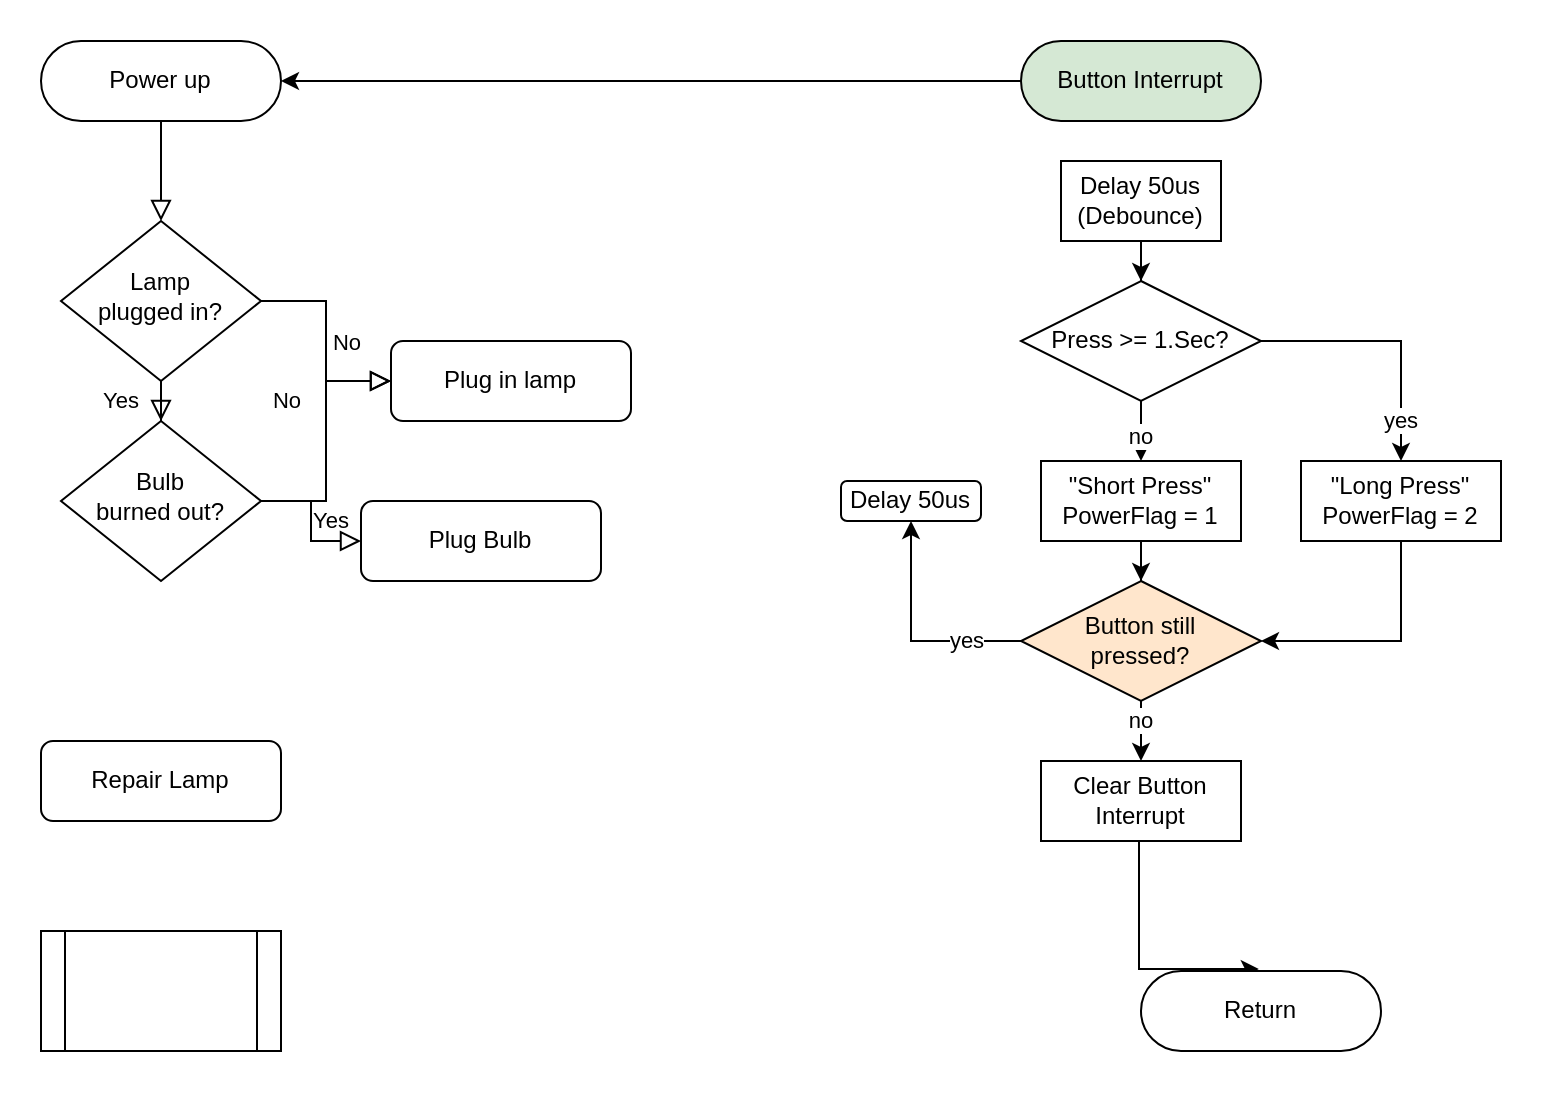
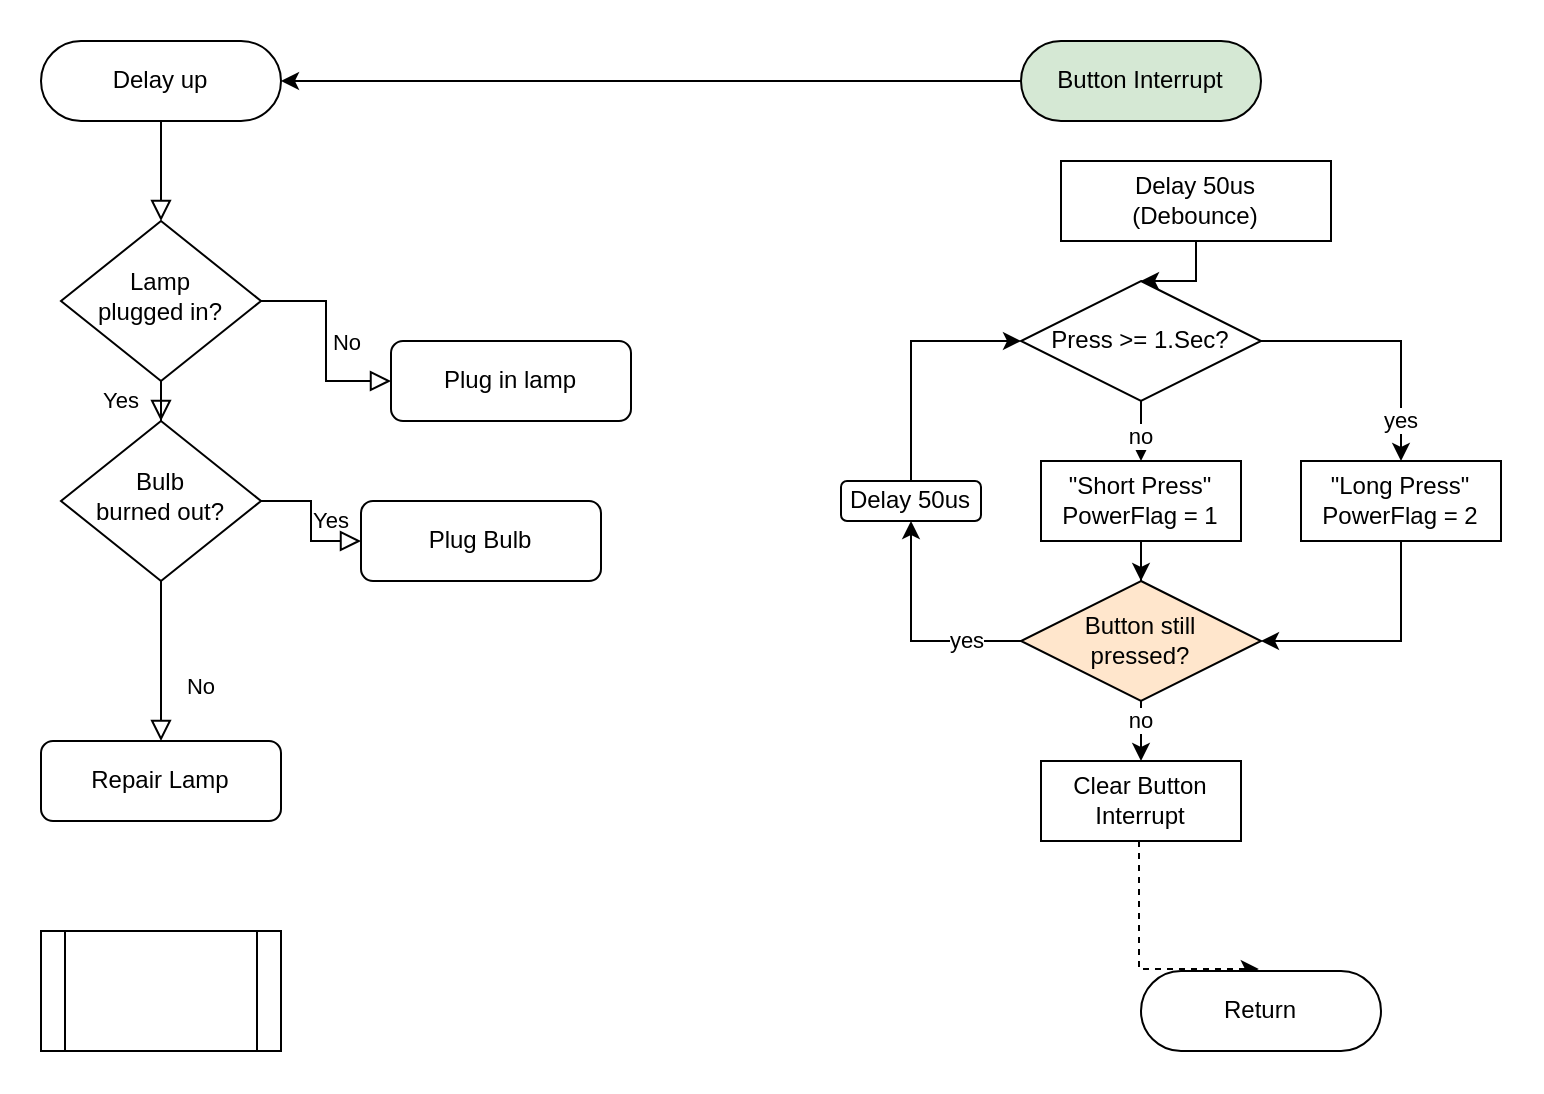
(161, 81) -> (161, 81)
(1141, 201) -> (1196, 201)
none -> (911, 363)
(326, 449) -> (161, 650)
(1139, 957) -> (1139, 957)
